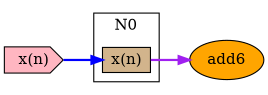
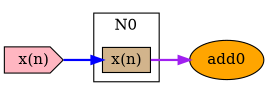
(227, 60) -> (227, 60)
